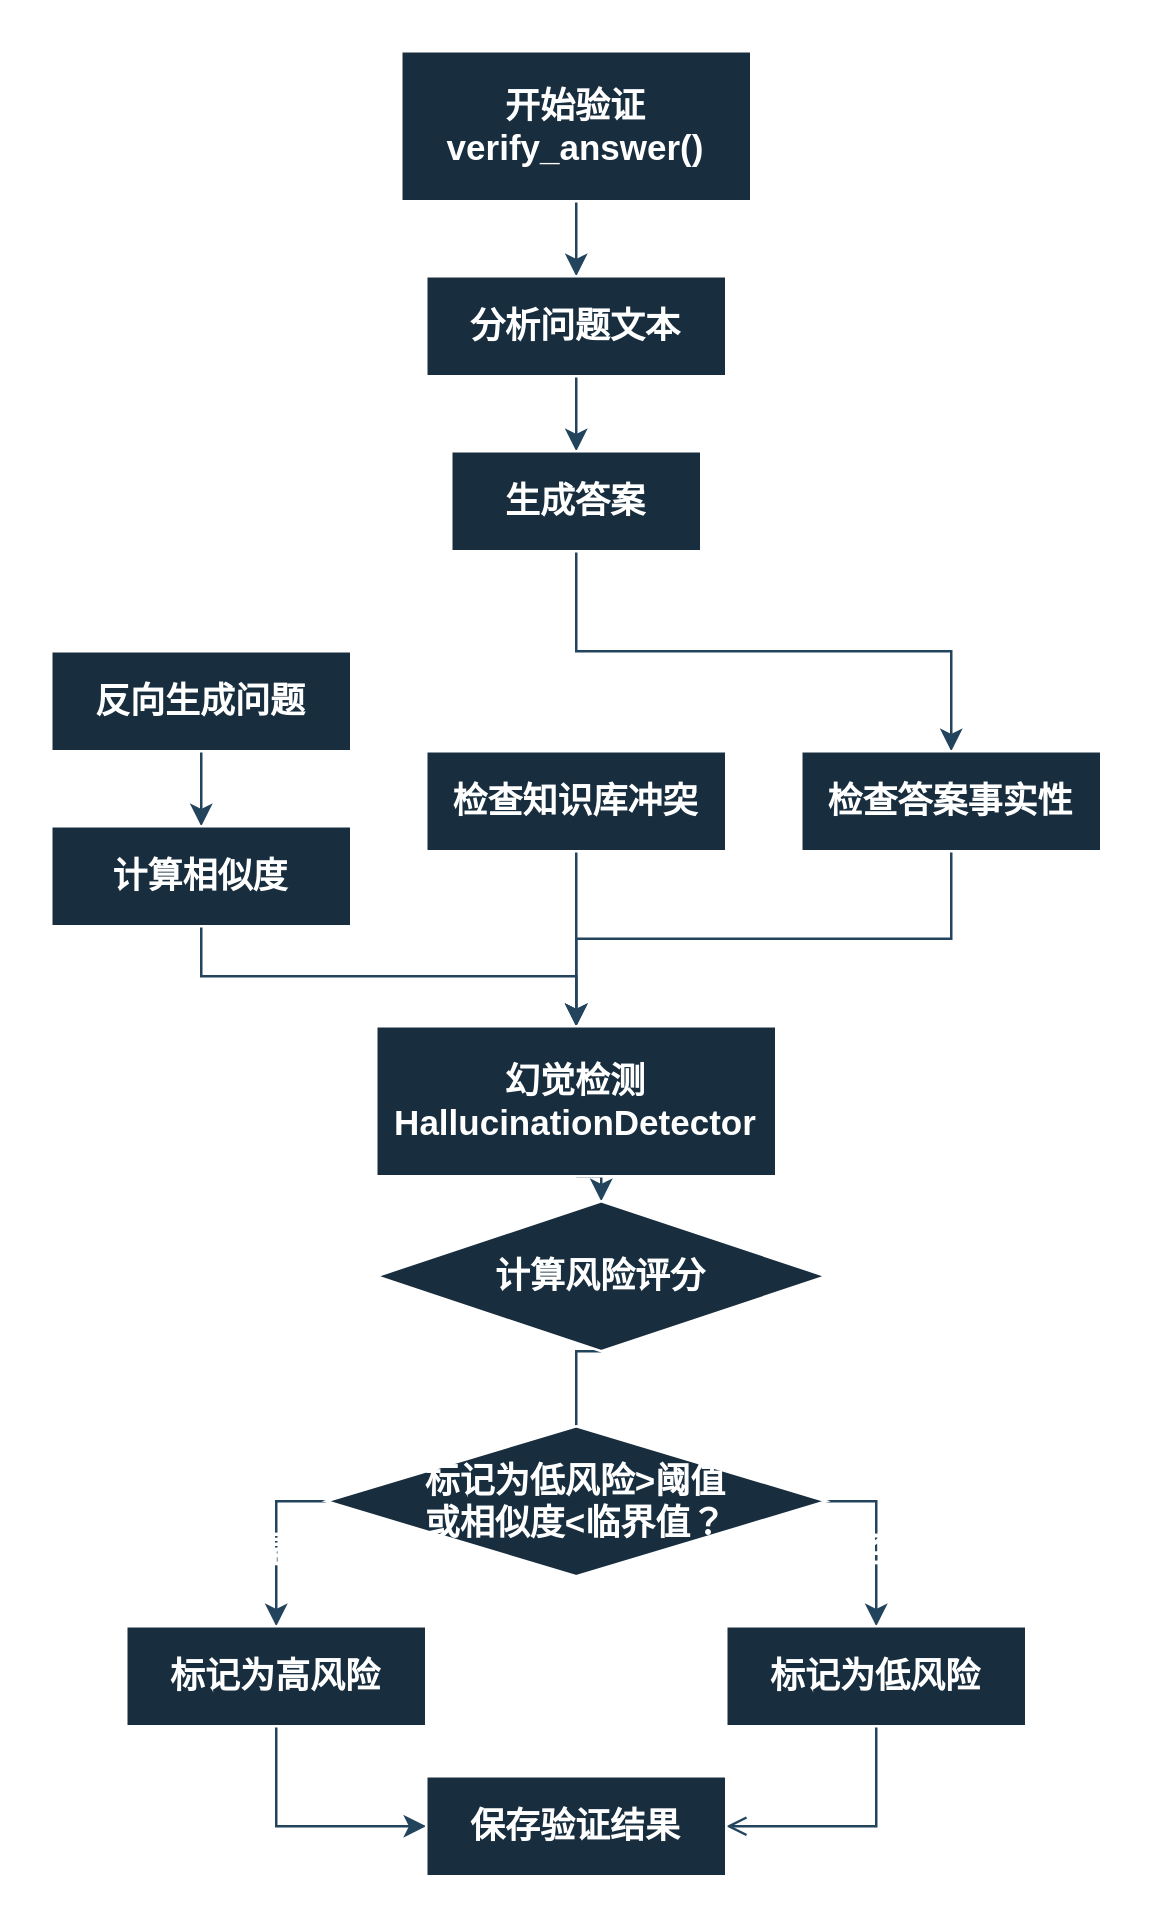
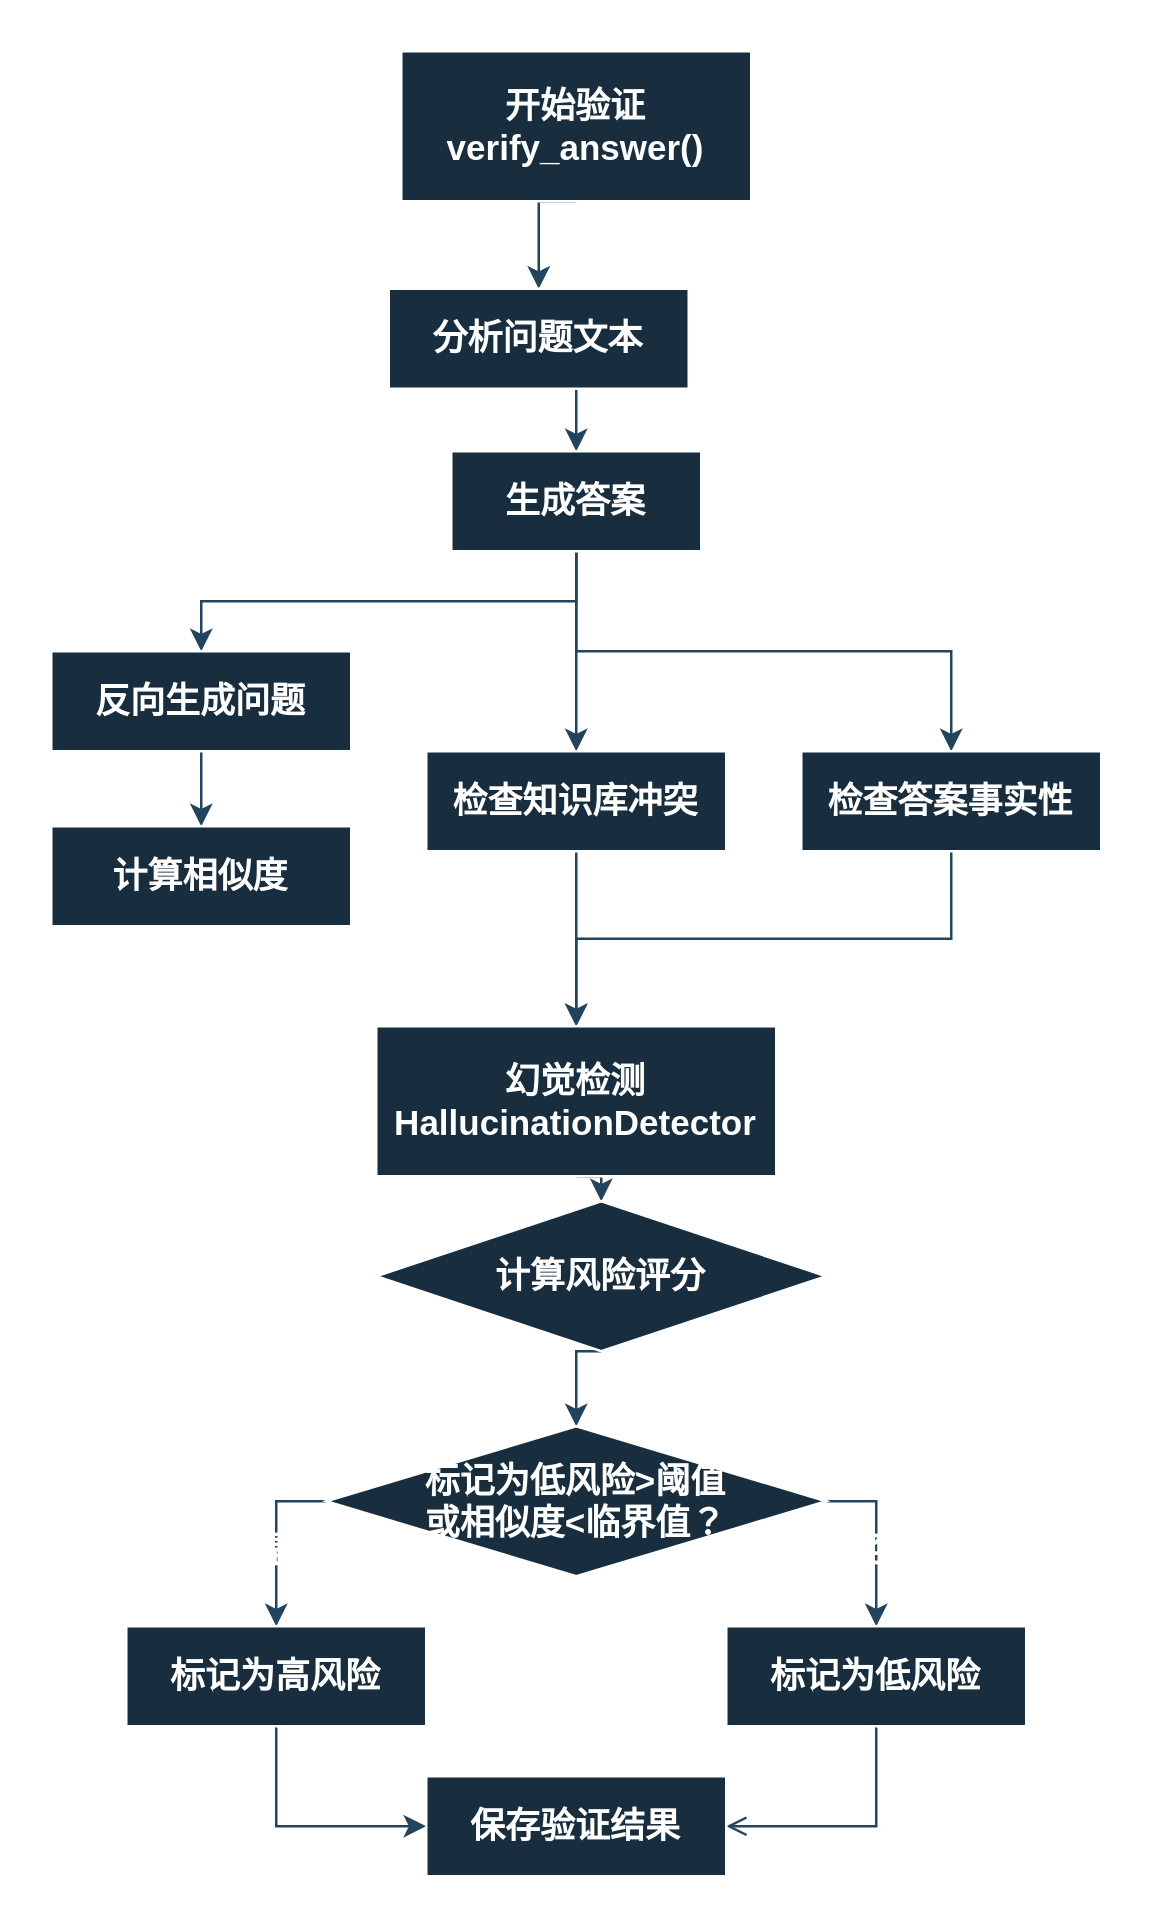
(576, 326) -> (539, 339)
none -> (370, 601)
none -> (576, 695)
(361, 976) -> none
(576, 1415) -> (576, 1408)
